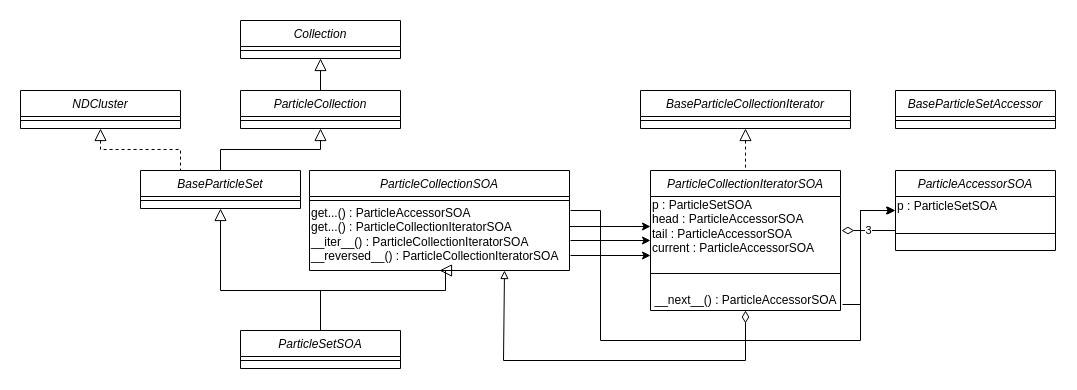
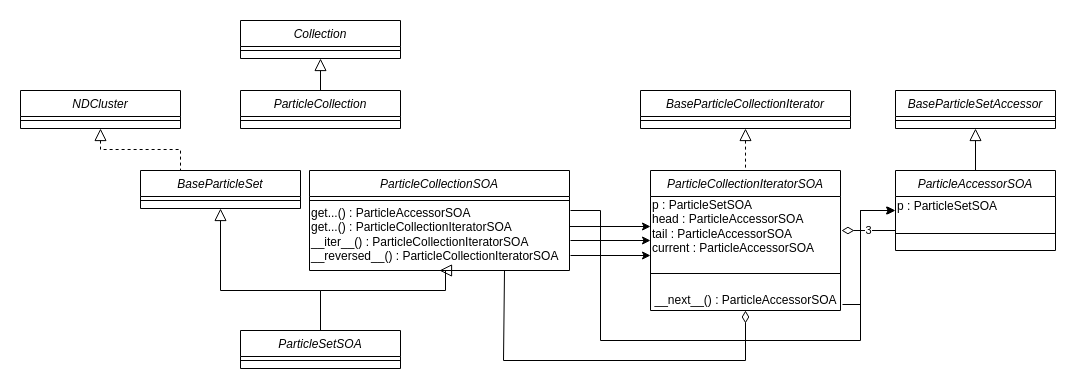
(265, 150) -> none
none -> (976, 155)
(504, 280) -> (504, 277)
